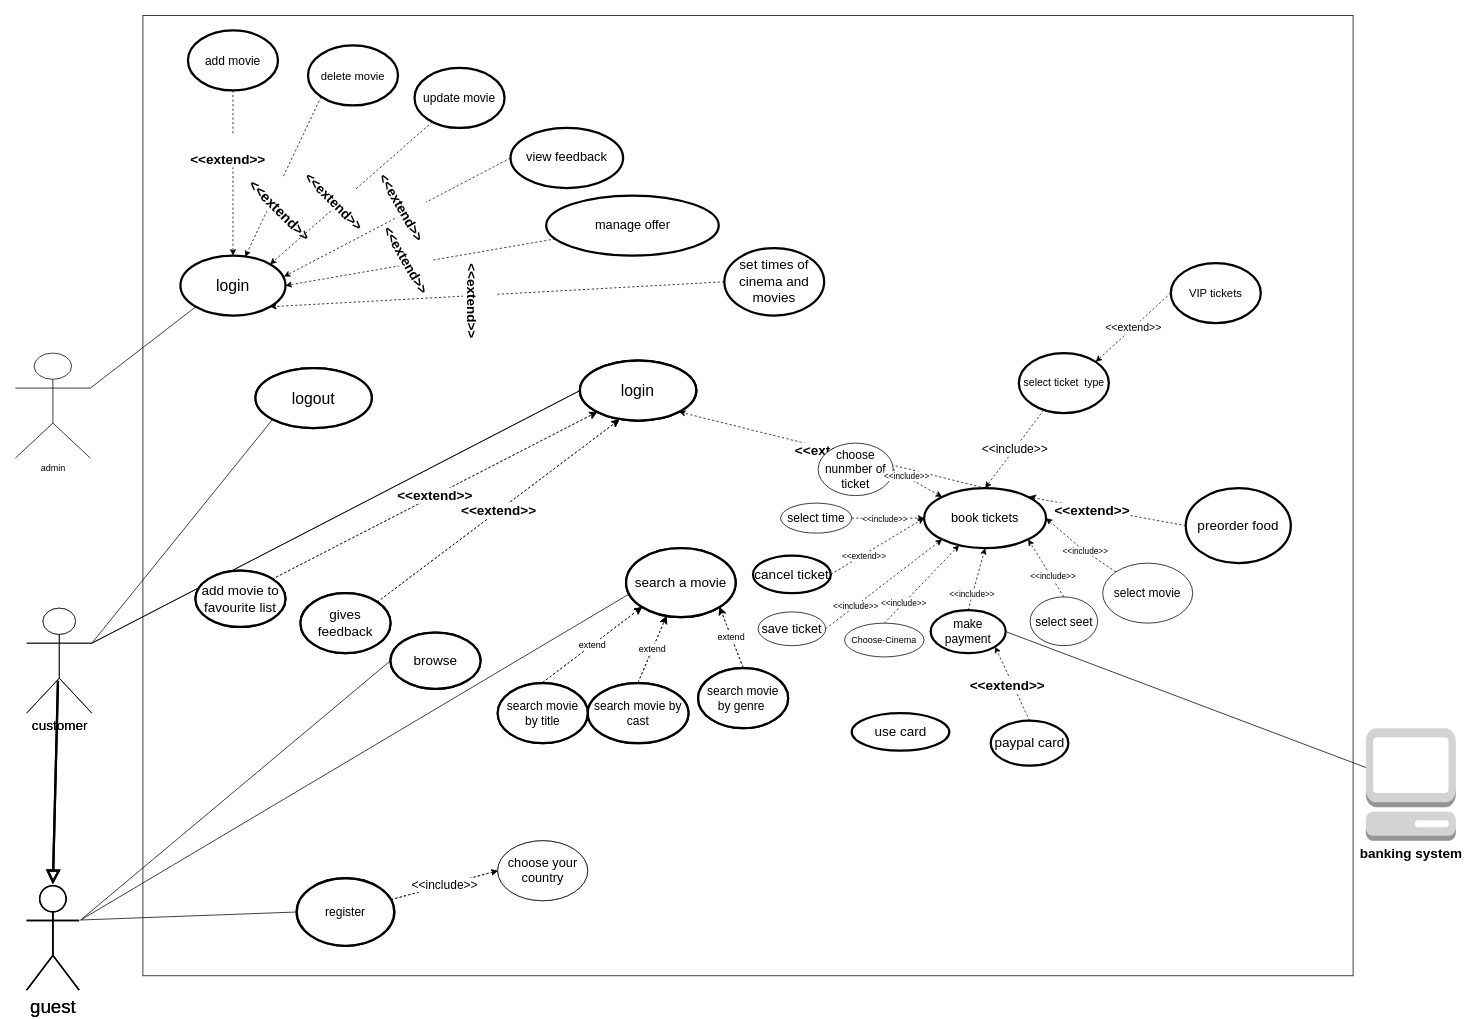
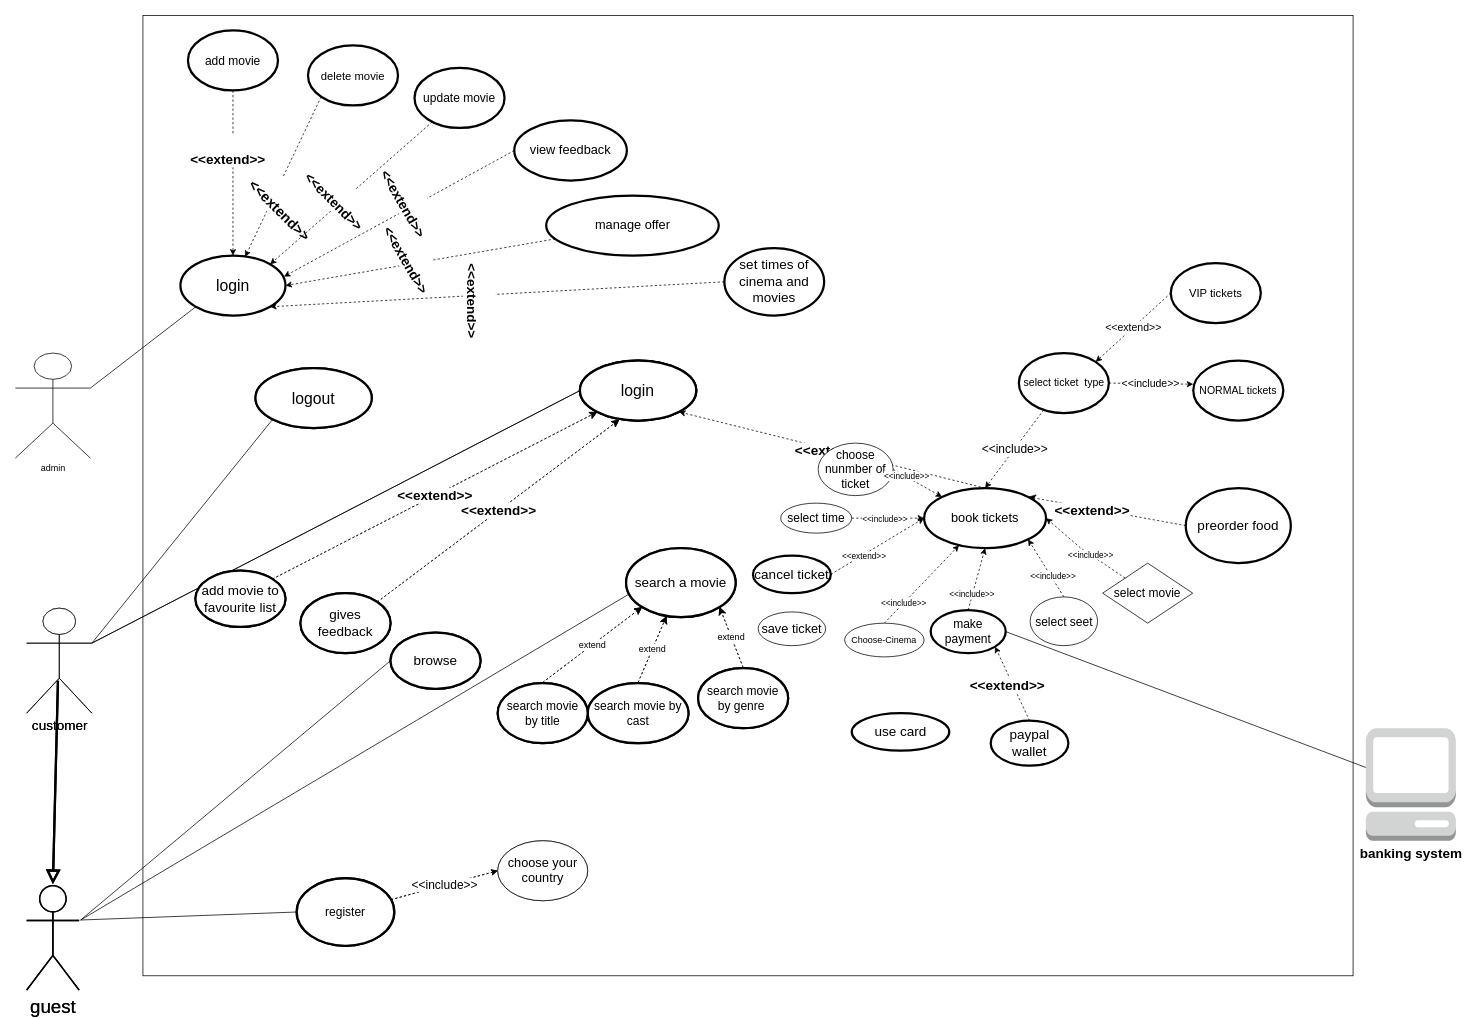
(567, 158) -> (570, 150)
none -> (1152, 383)
none -> (1238, 390)
(1147, 593) -> (1147, 593)
(849, 610) -> none
(1029, 743) -> (1029, 743)
